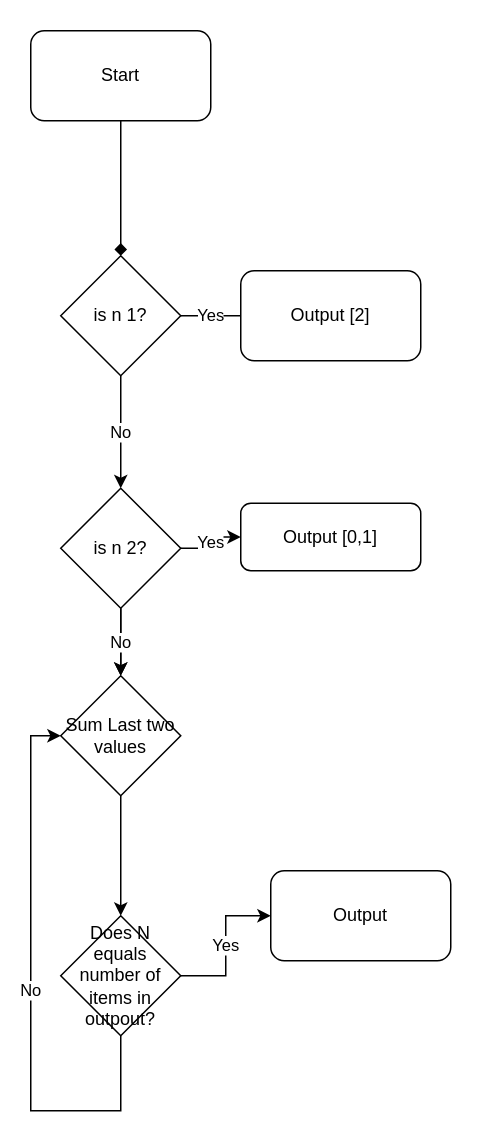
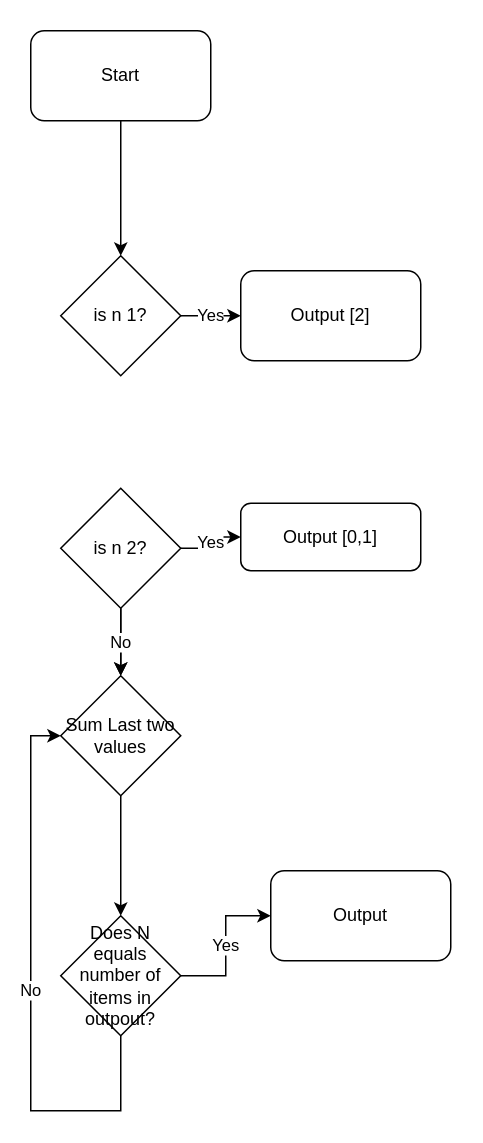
(121, 243) -> (121, 244)
(233, 316) -> (229, 316)
(121, 427) -> none
